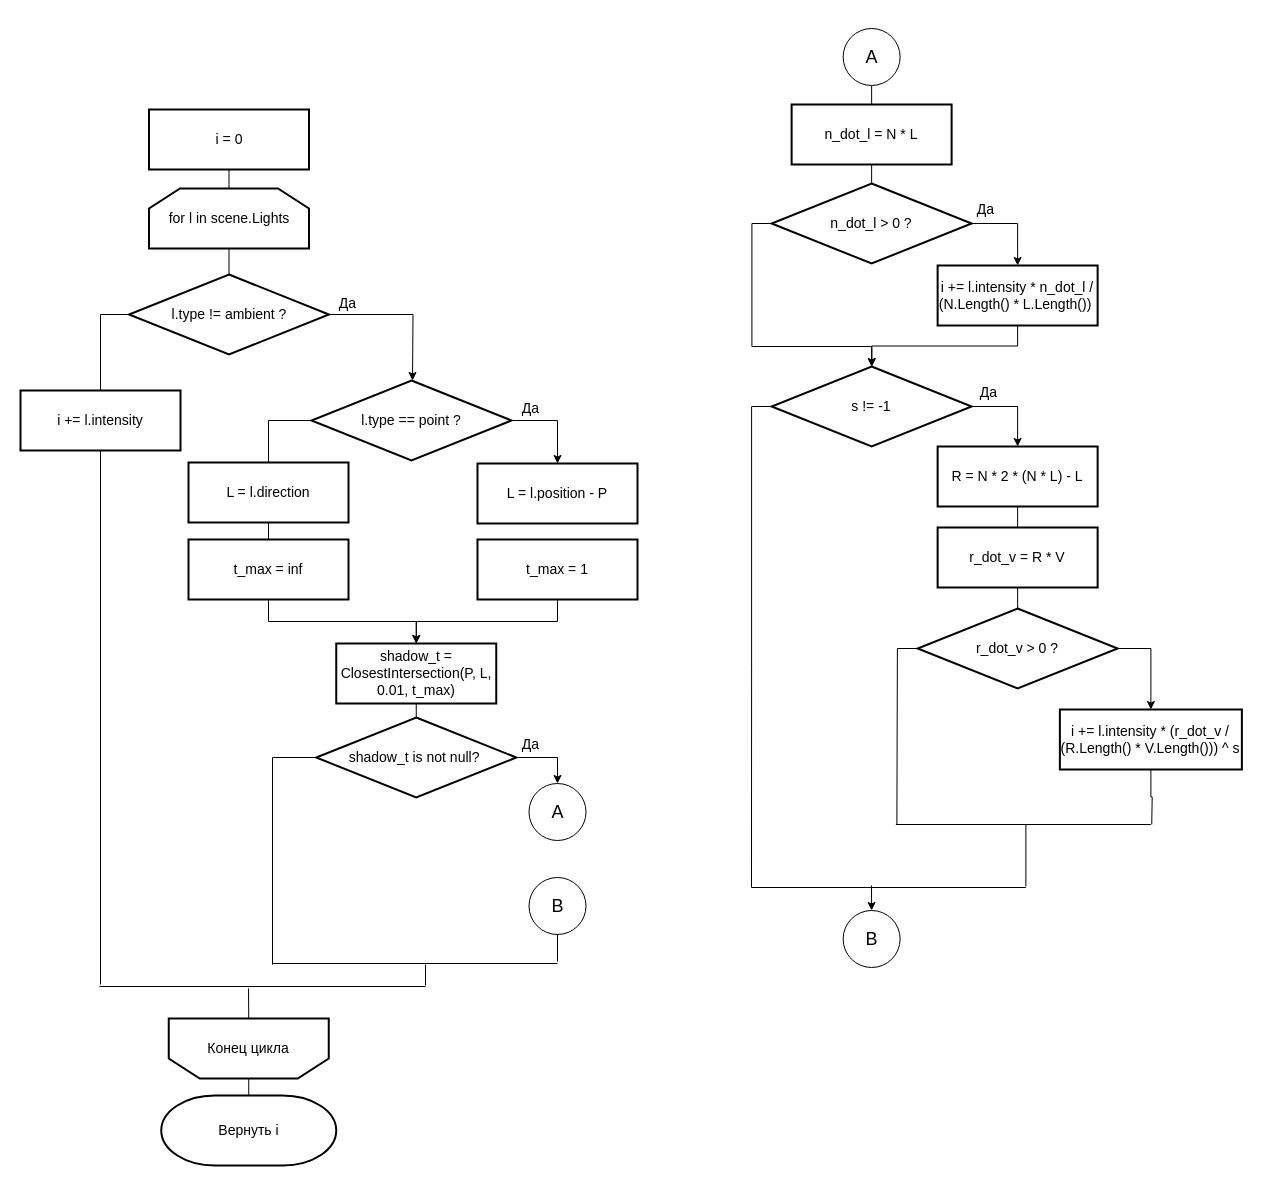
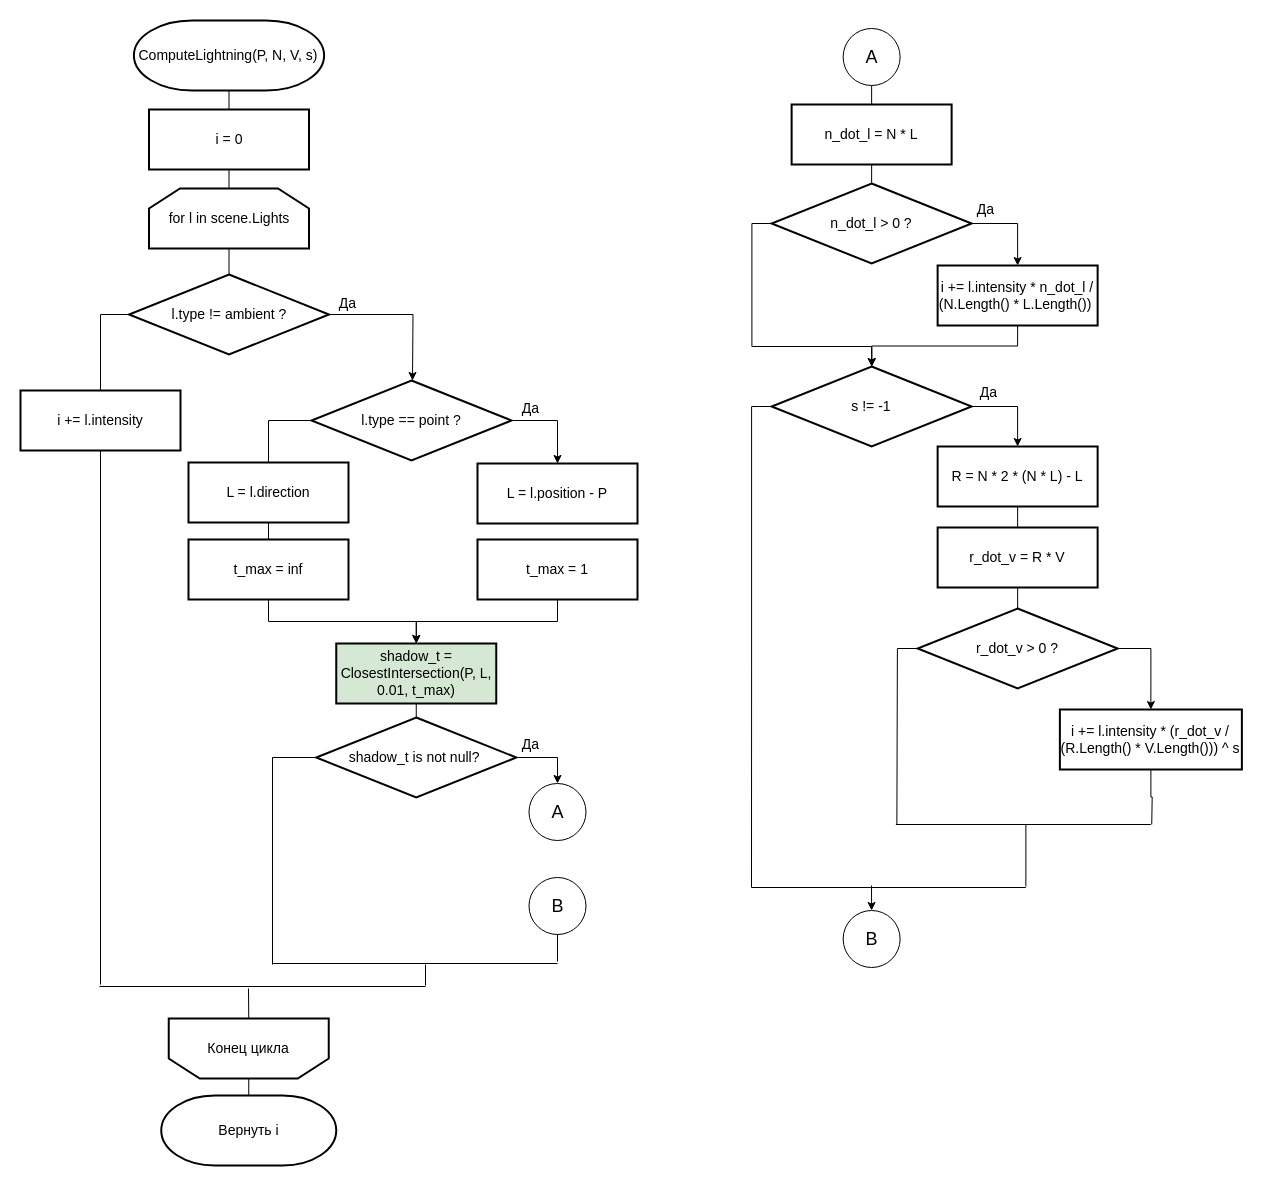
none -> (229, 56)
none -> (229, 100)
(416, 673) -> (416, 673)
